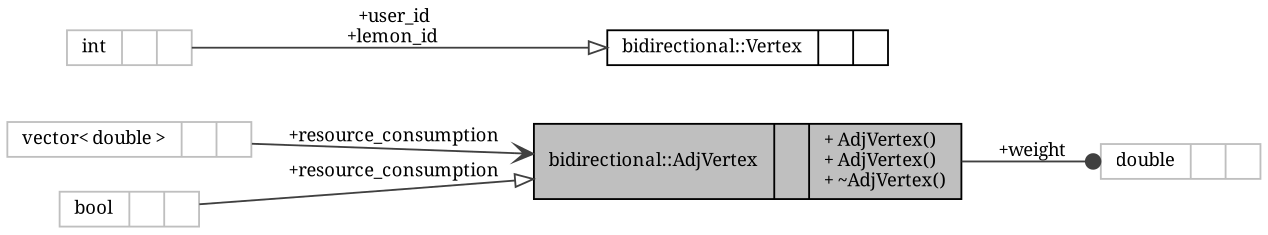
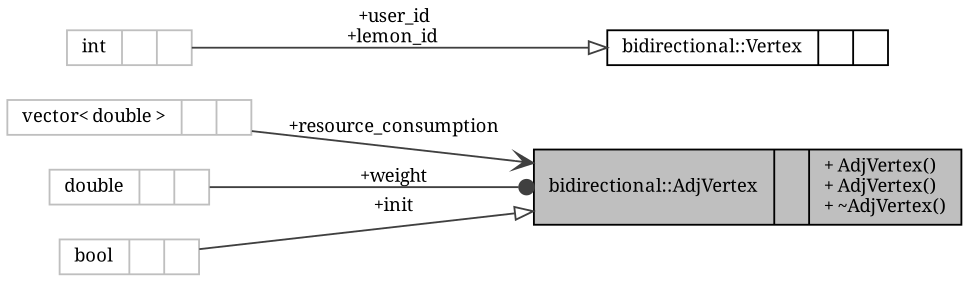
(1024, 161) -> (364, 187)
(393, 172) -> (393, 206)
